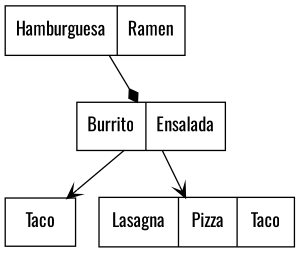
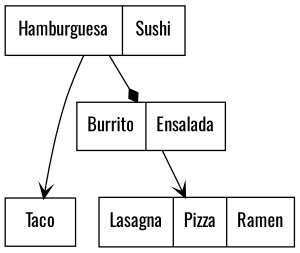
(151, 30) -> (154, 30)
(101, 170) -> (60, 119)
(266, 221) -> (261, 221)
